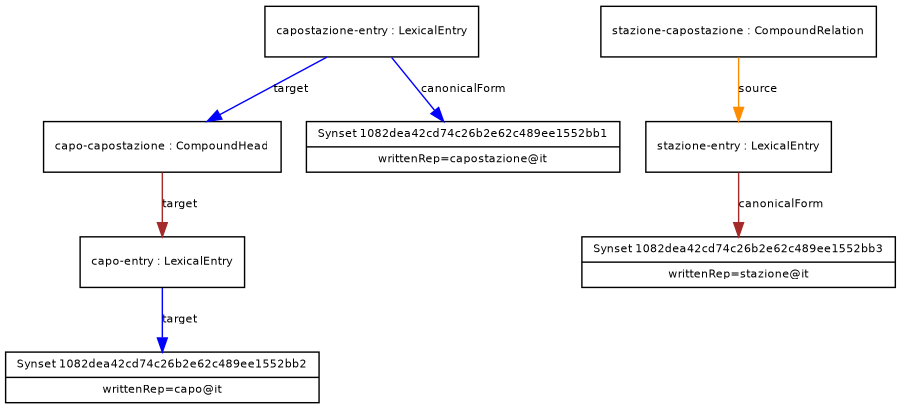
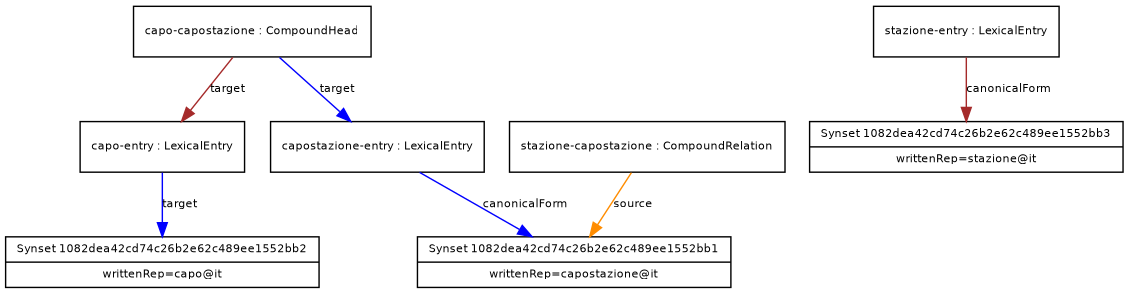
(739, 82) -> (614, 199)
(273, 86) -> (310, 85)
